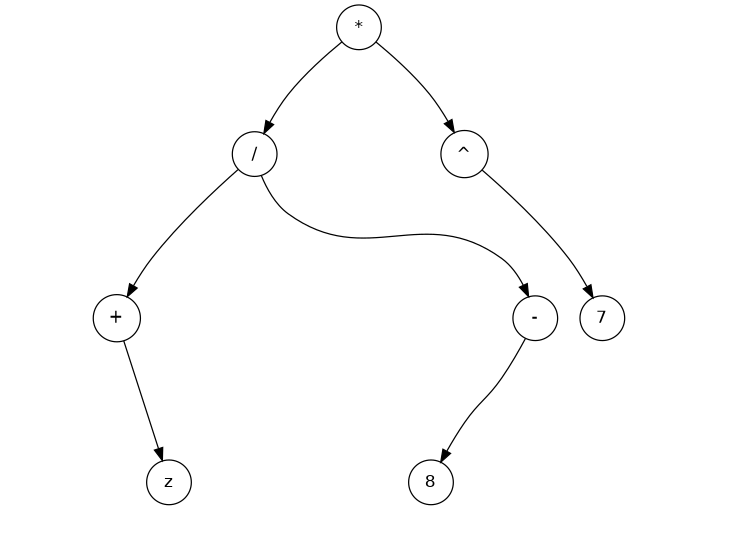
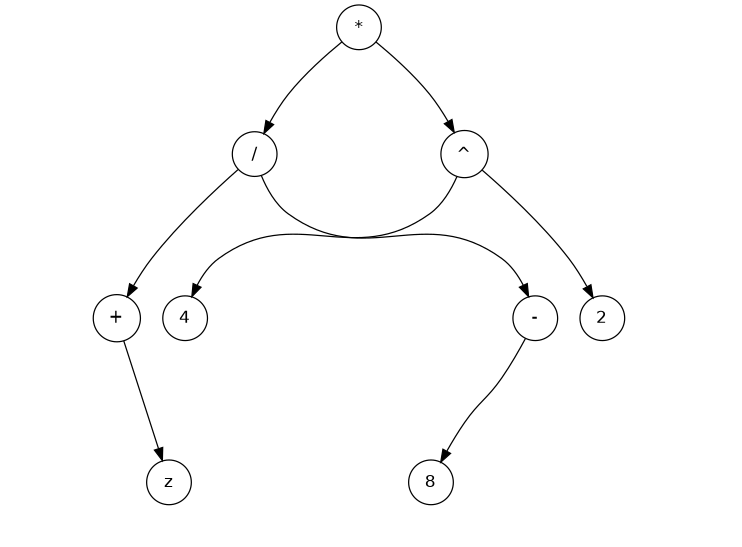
none -> (185, 318)
(602, 318) -> (602, 318)
